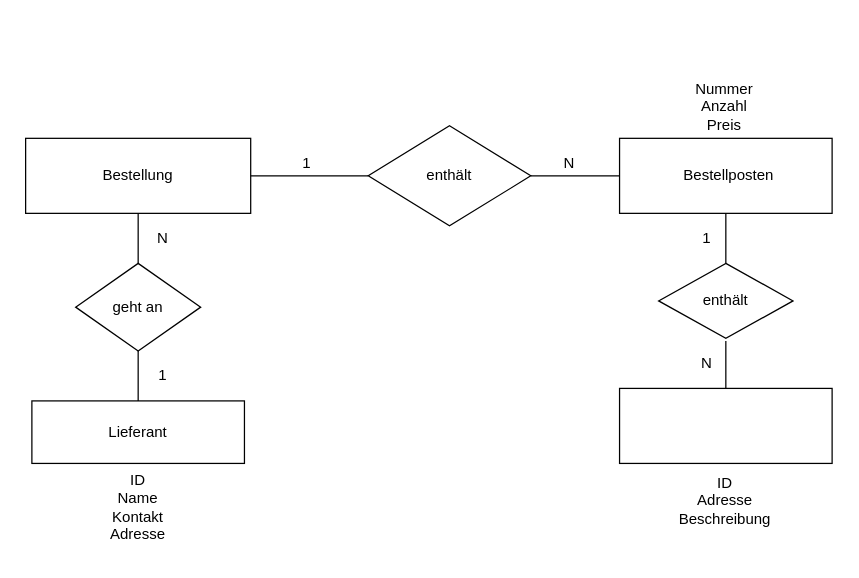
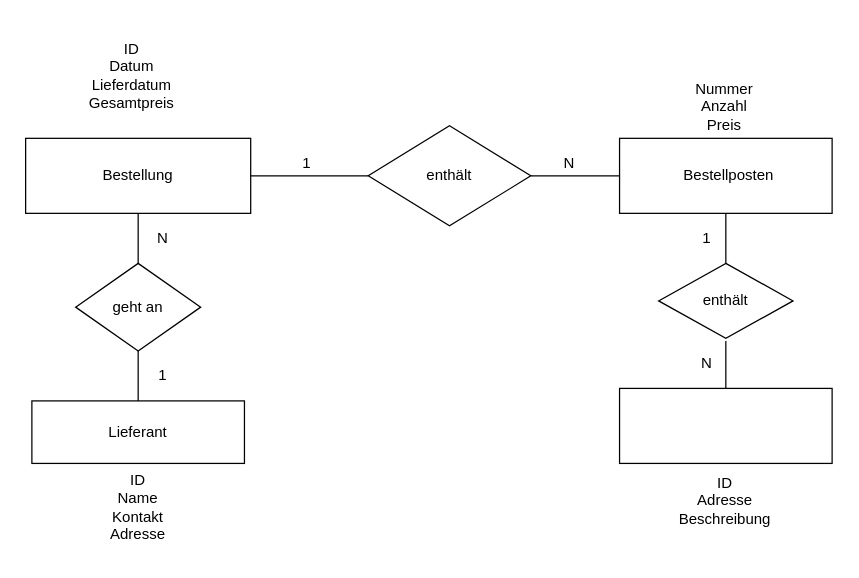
none -> (132, 76)
